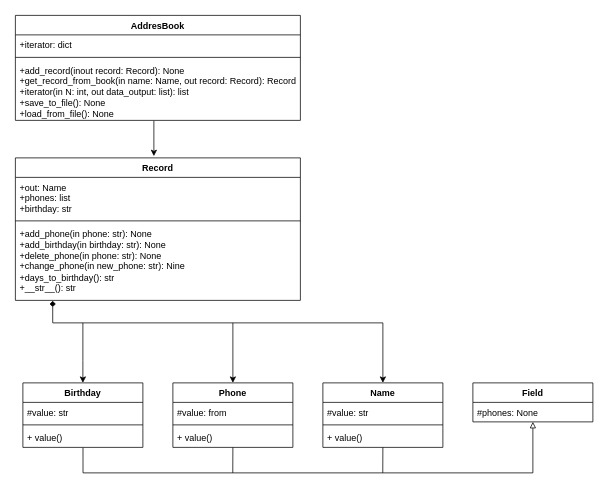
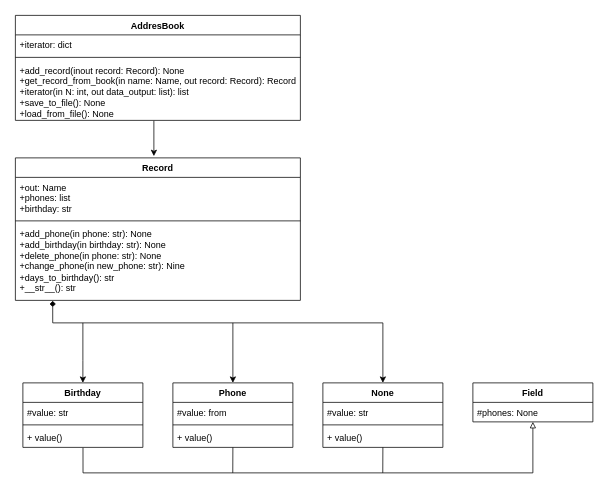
(383, 394) -> (383, 394)
